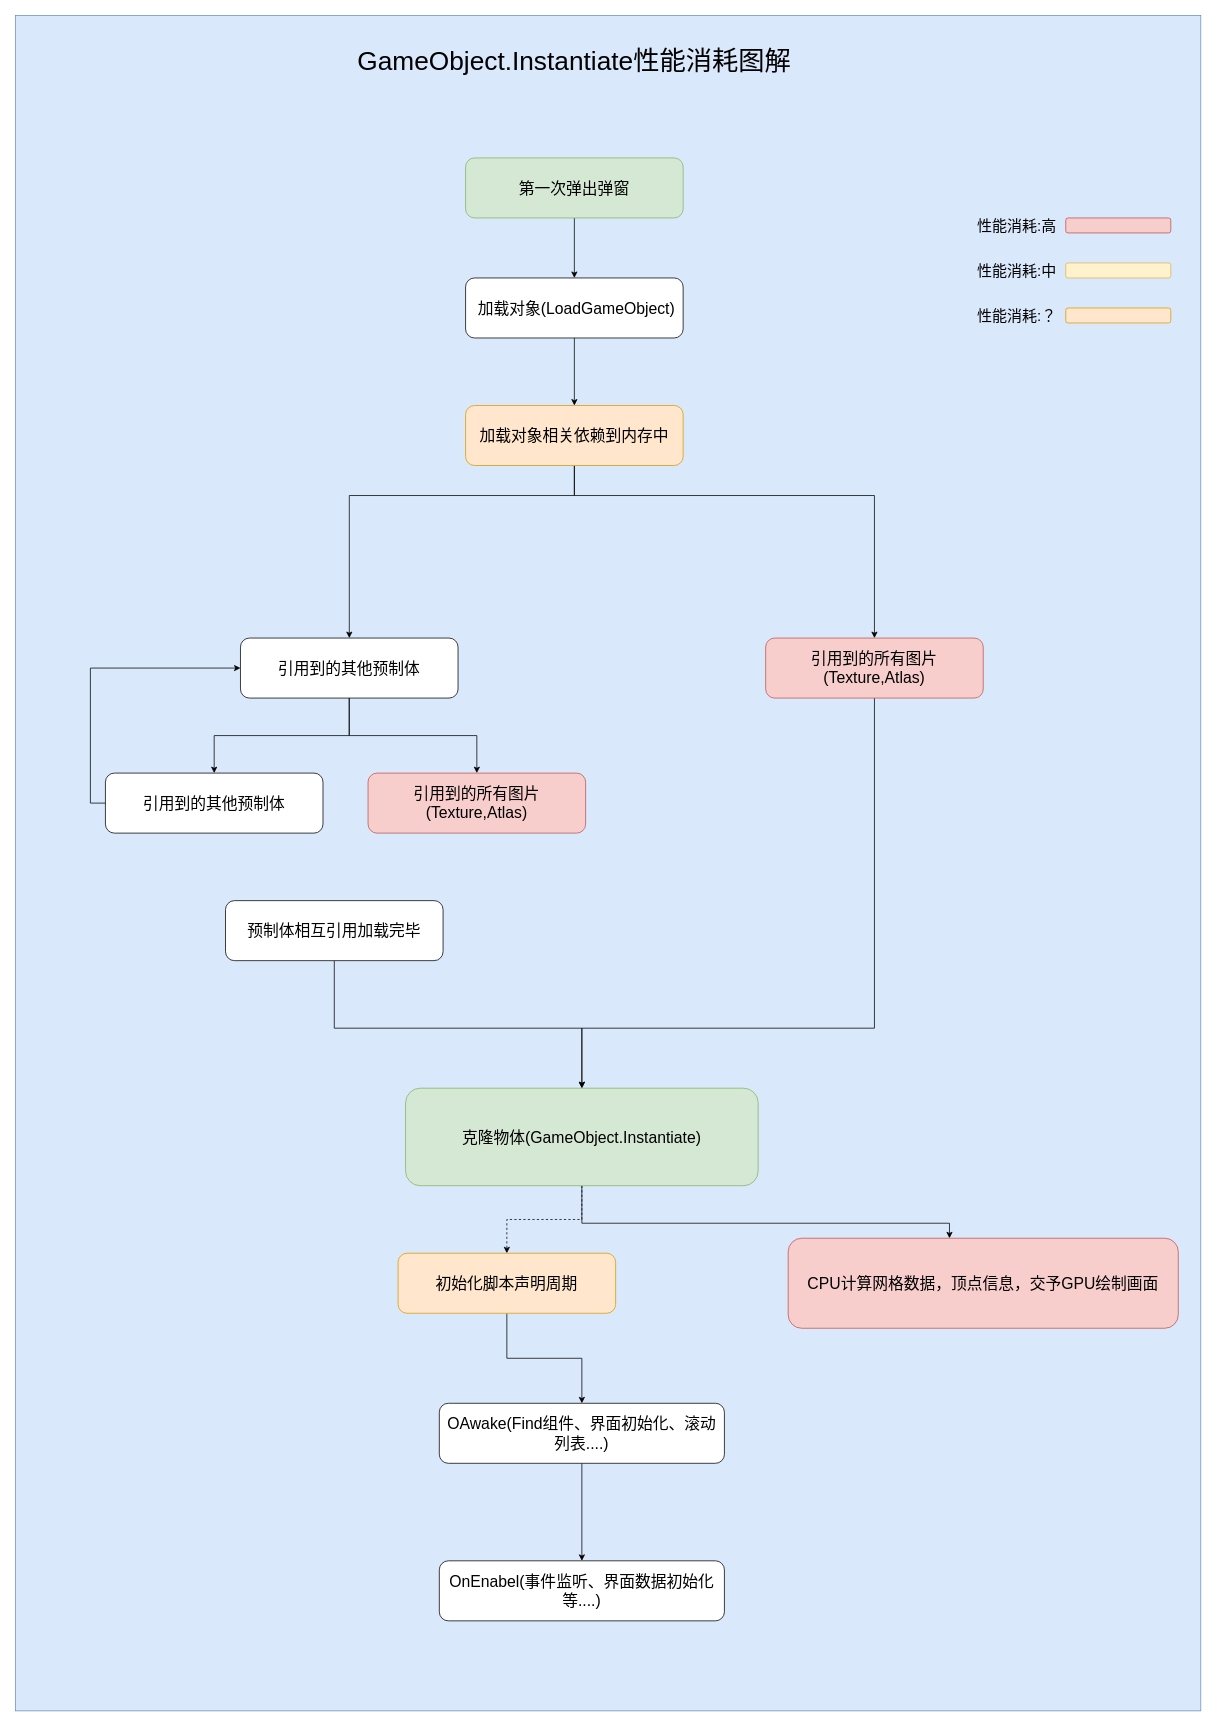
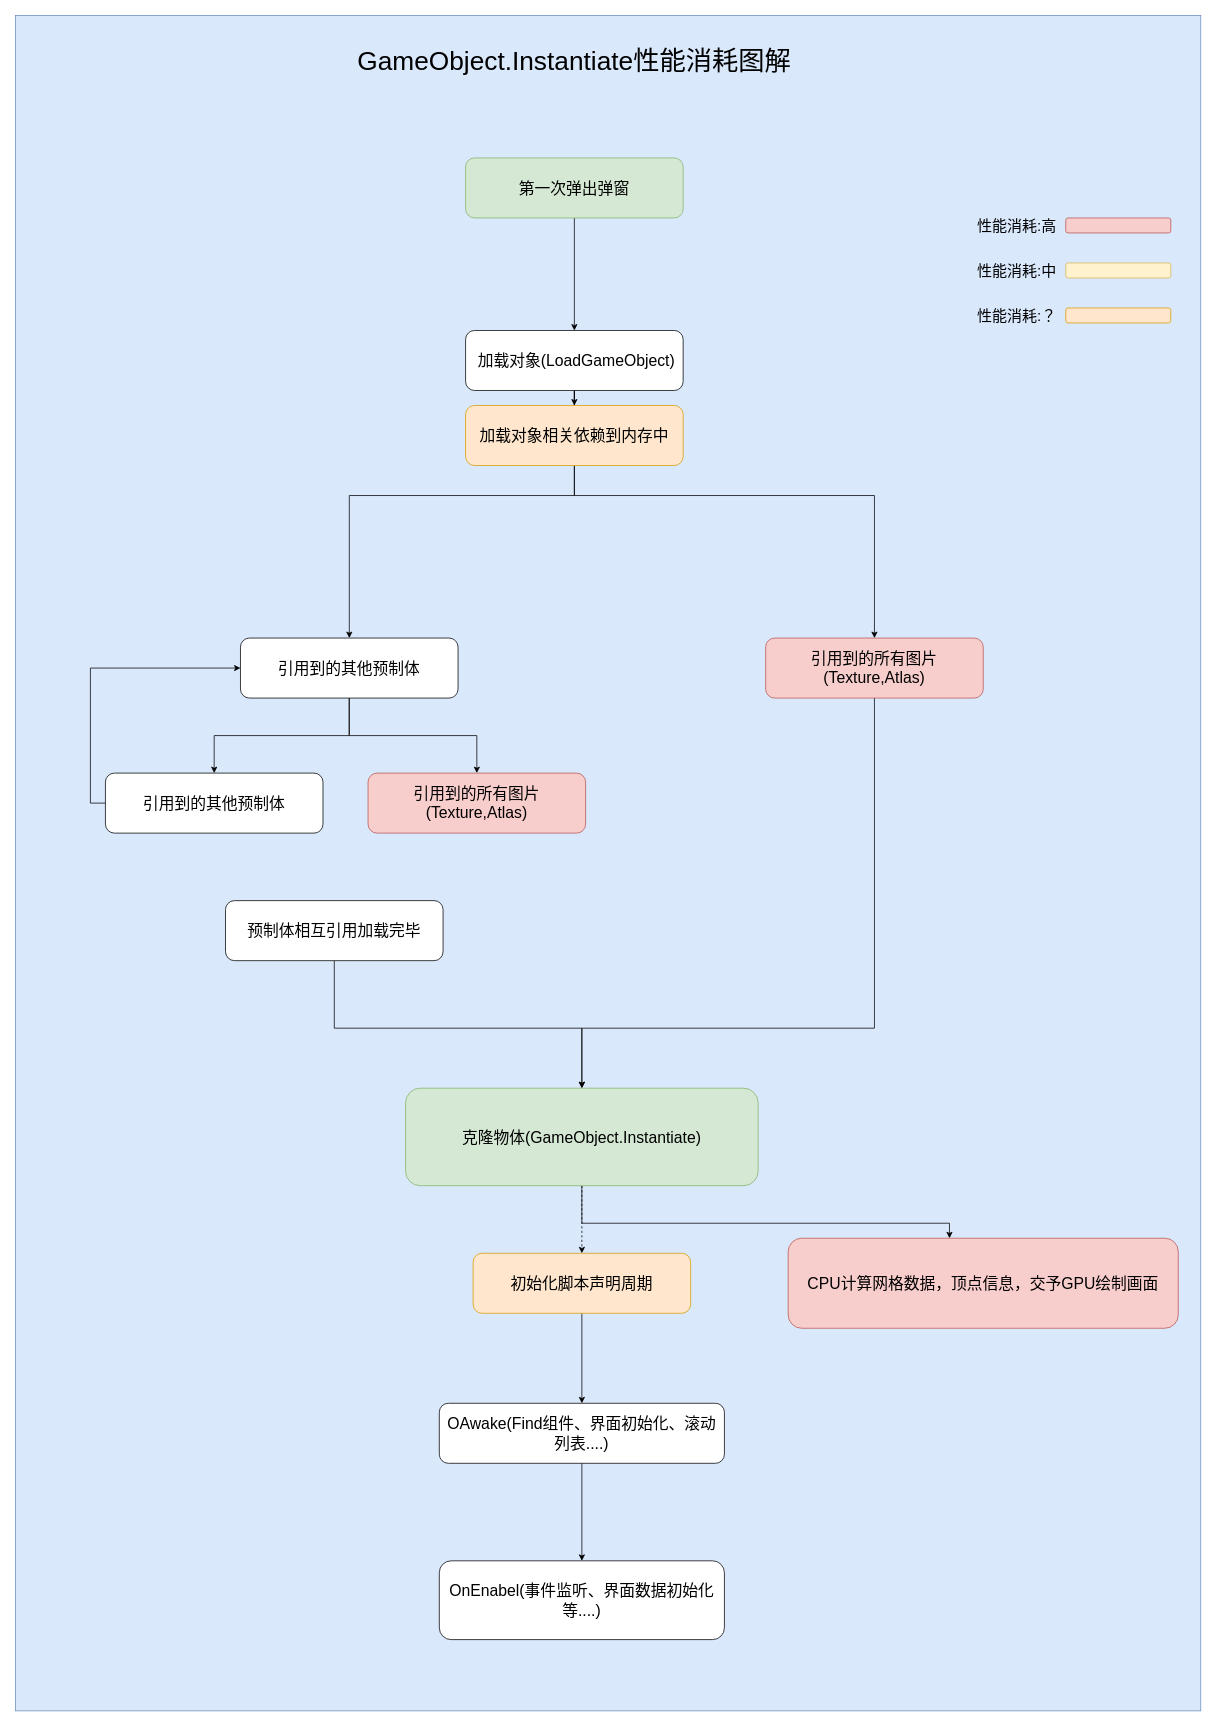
(574, 308) -> (574, 360)
(507, 1283) -> (582, 1283)
(582, 1590) -> (582, 1600)
